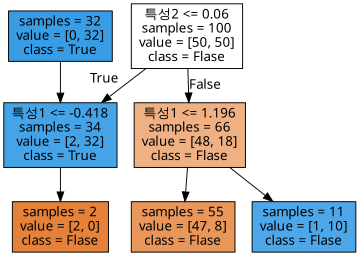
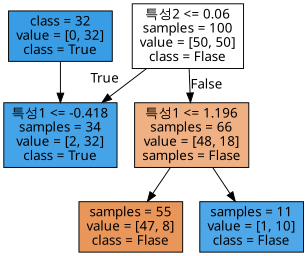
(60, 36) -> (60, 36)
(190, 135) -> (192, 135)
(60, 227) -> none
